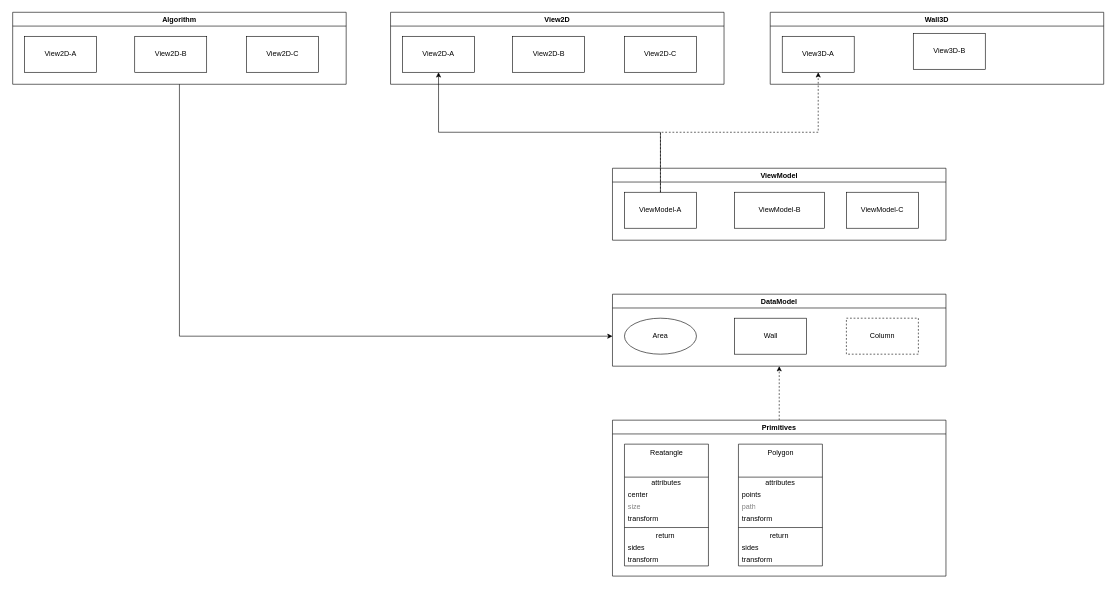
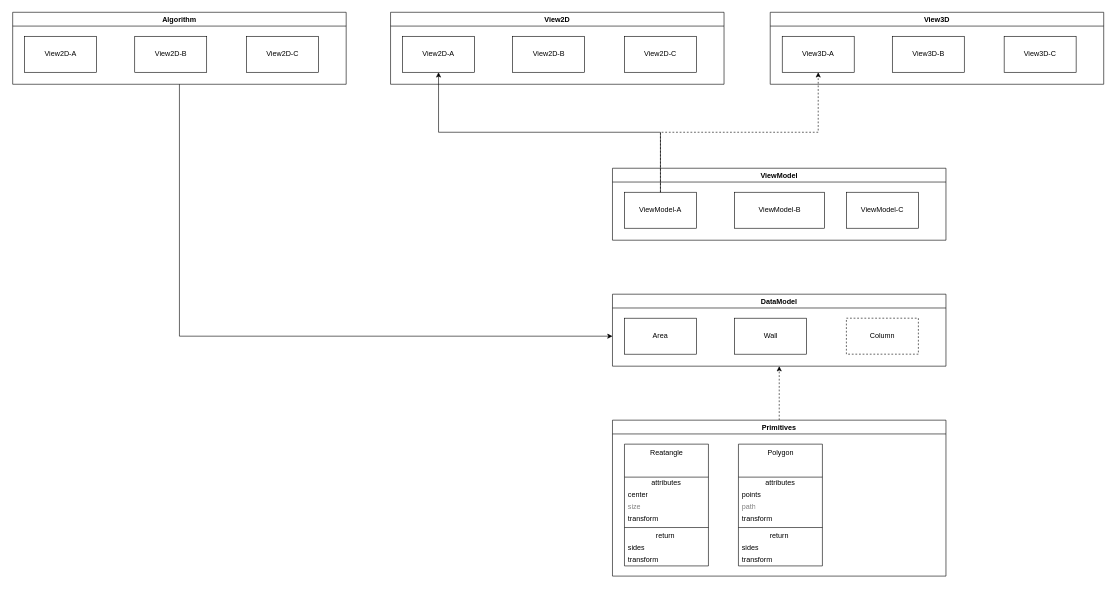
(937, 20) -> (937, 20)
(949, 51) -> (928, 54)
none -> (1040, 54)
(660, 336) -> (660, 336)
